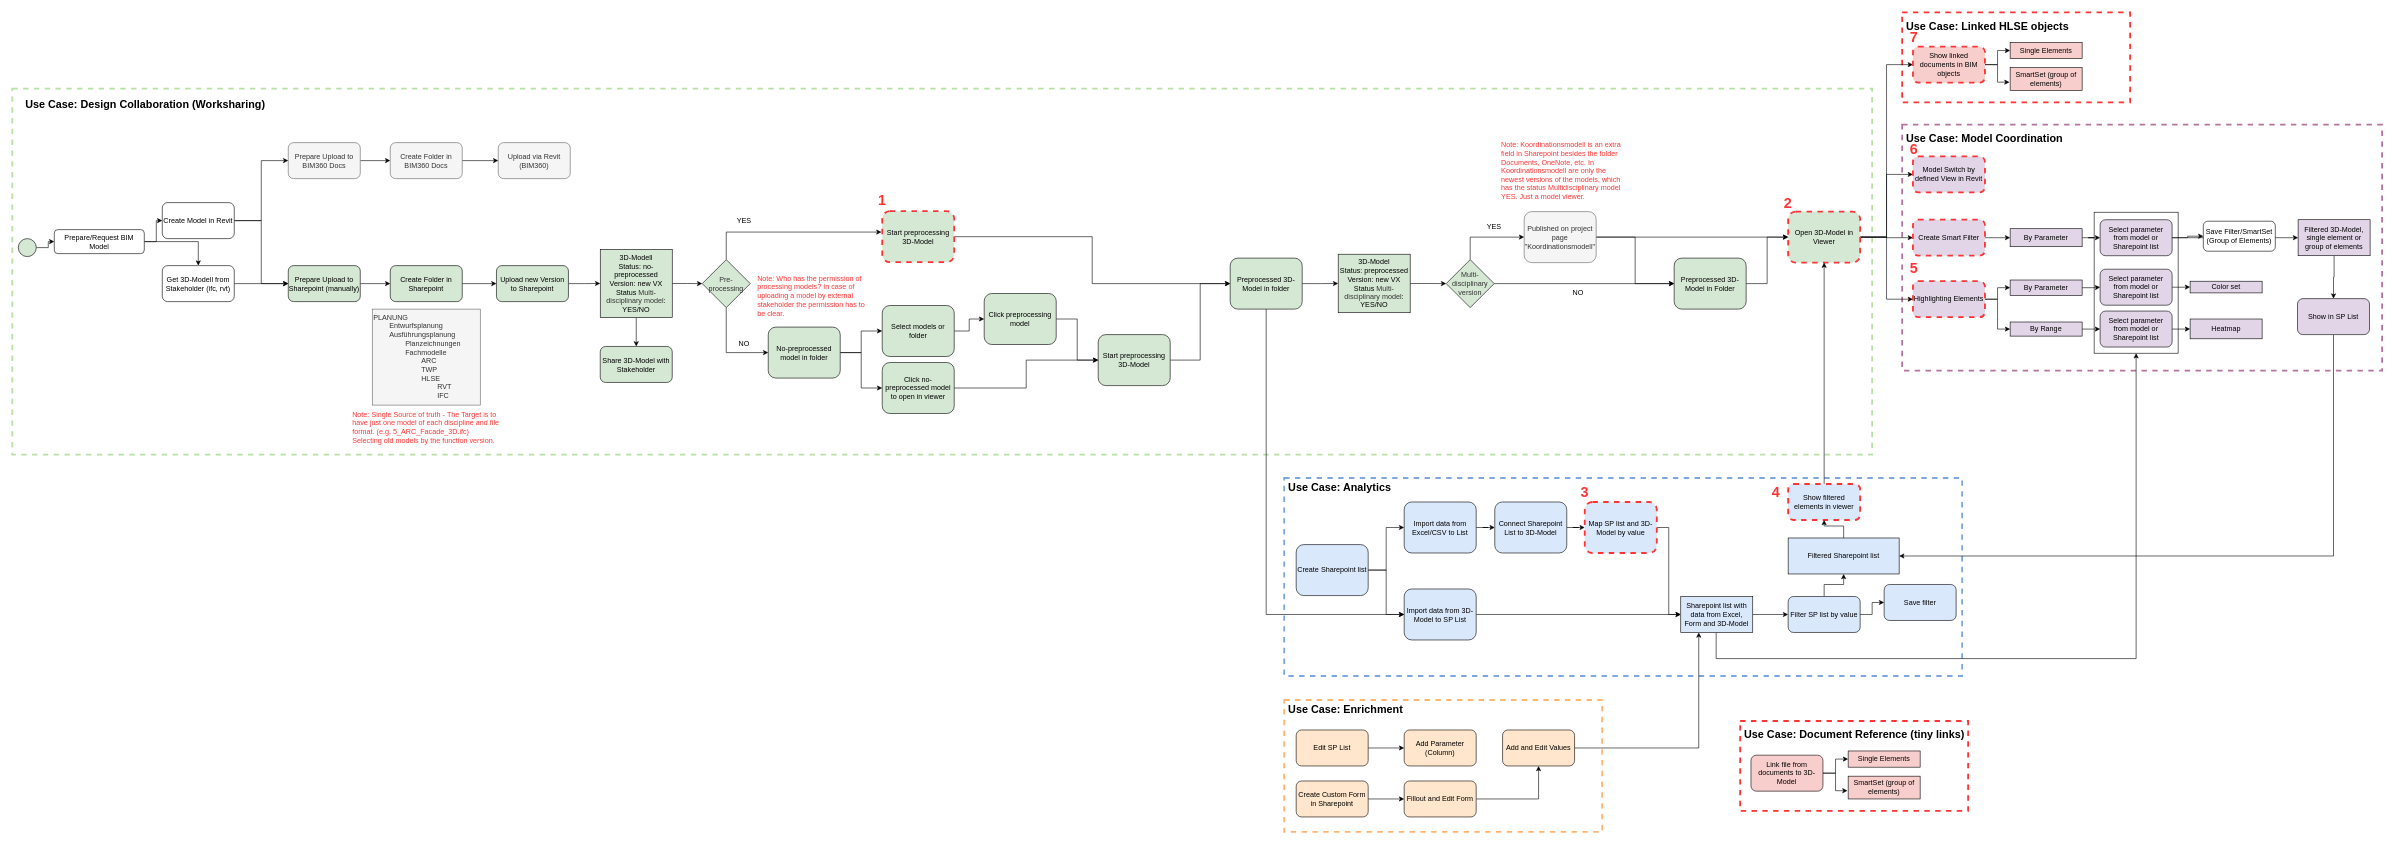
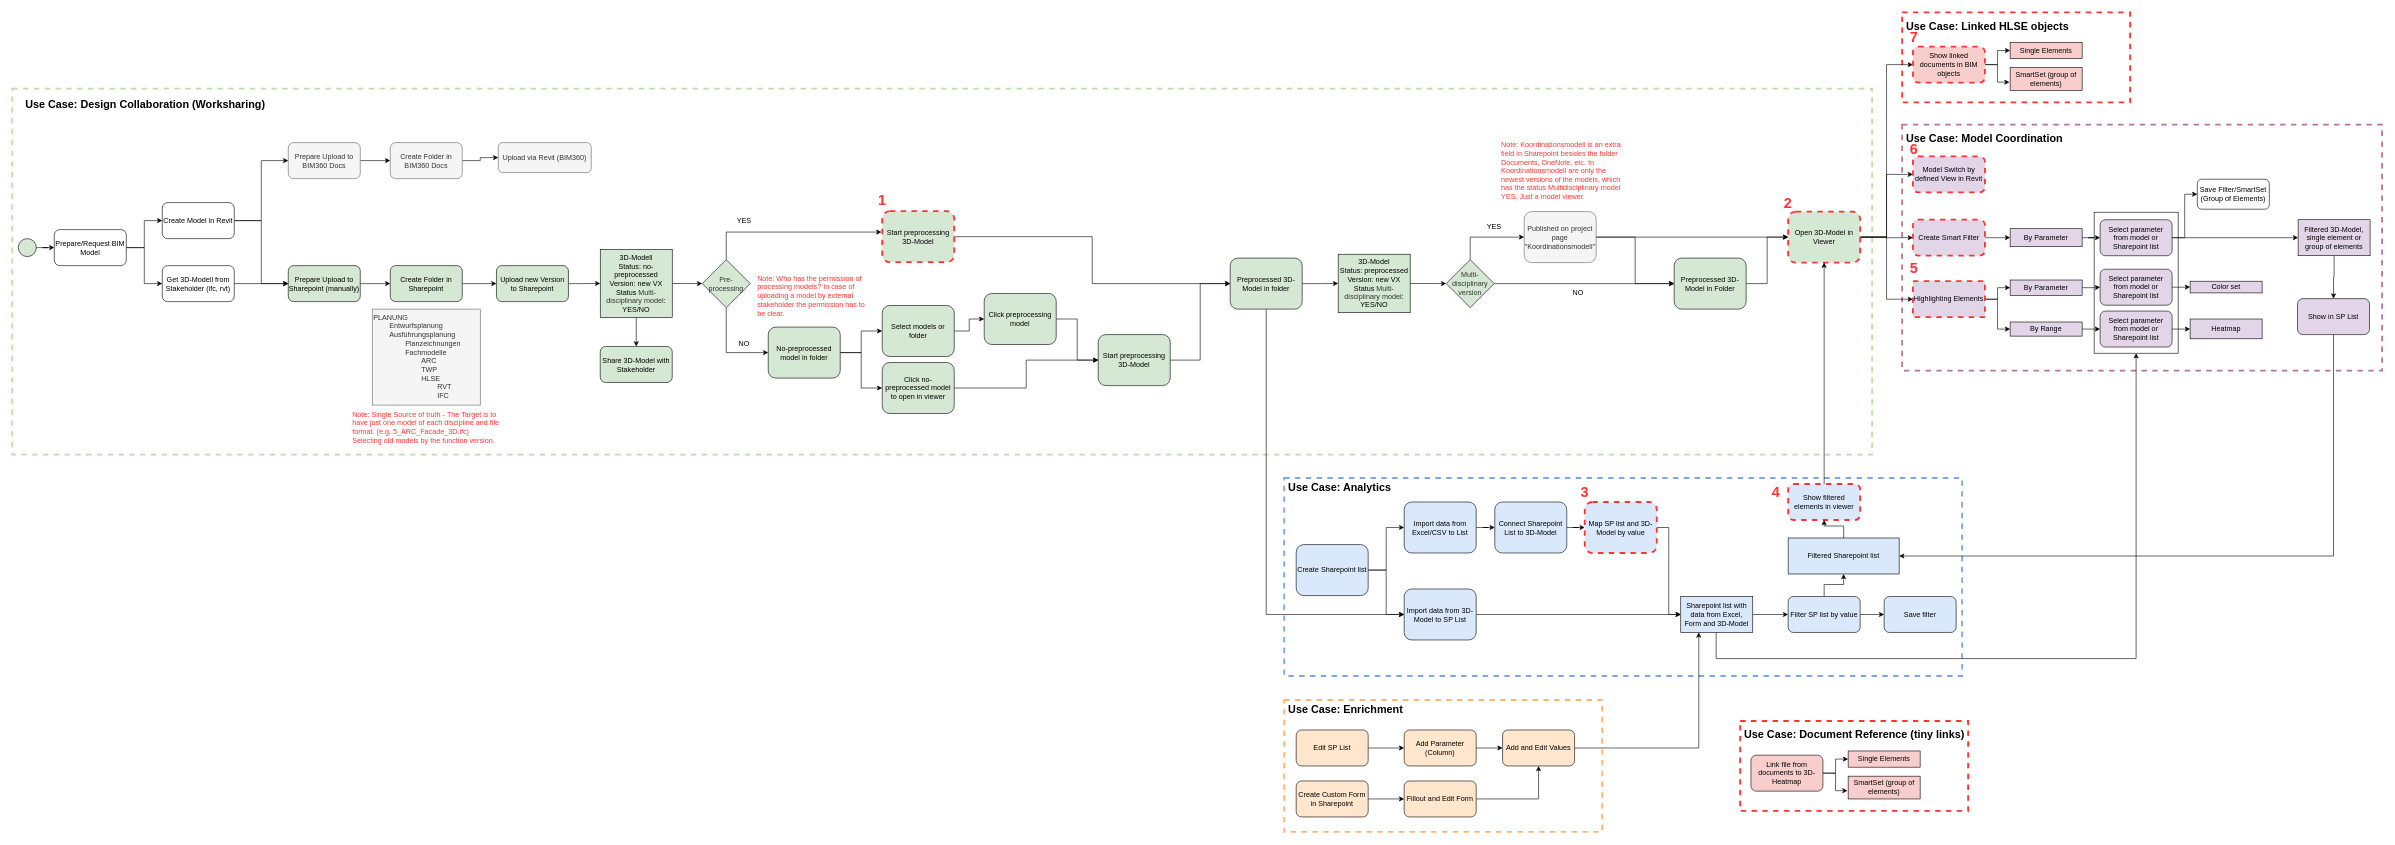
(534, 161) -> (545, 158)
(2240, 236) -> (2234, 194)
(99, 242) -> (90, 248)
(1949, 299) -> (1949, 299)
(1920, 602) -> (1920, 614)
none -> (1497, 748)
(1787, 773) -> (1787, 773)
